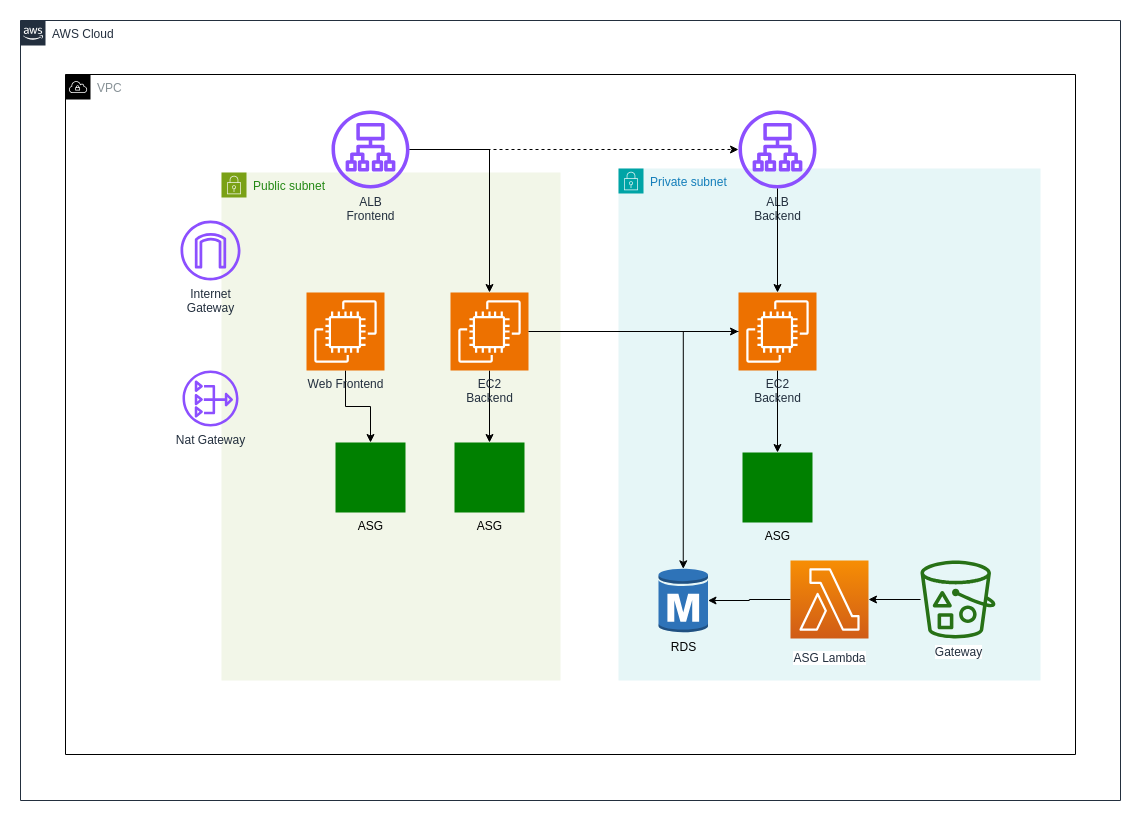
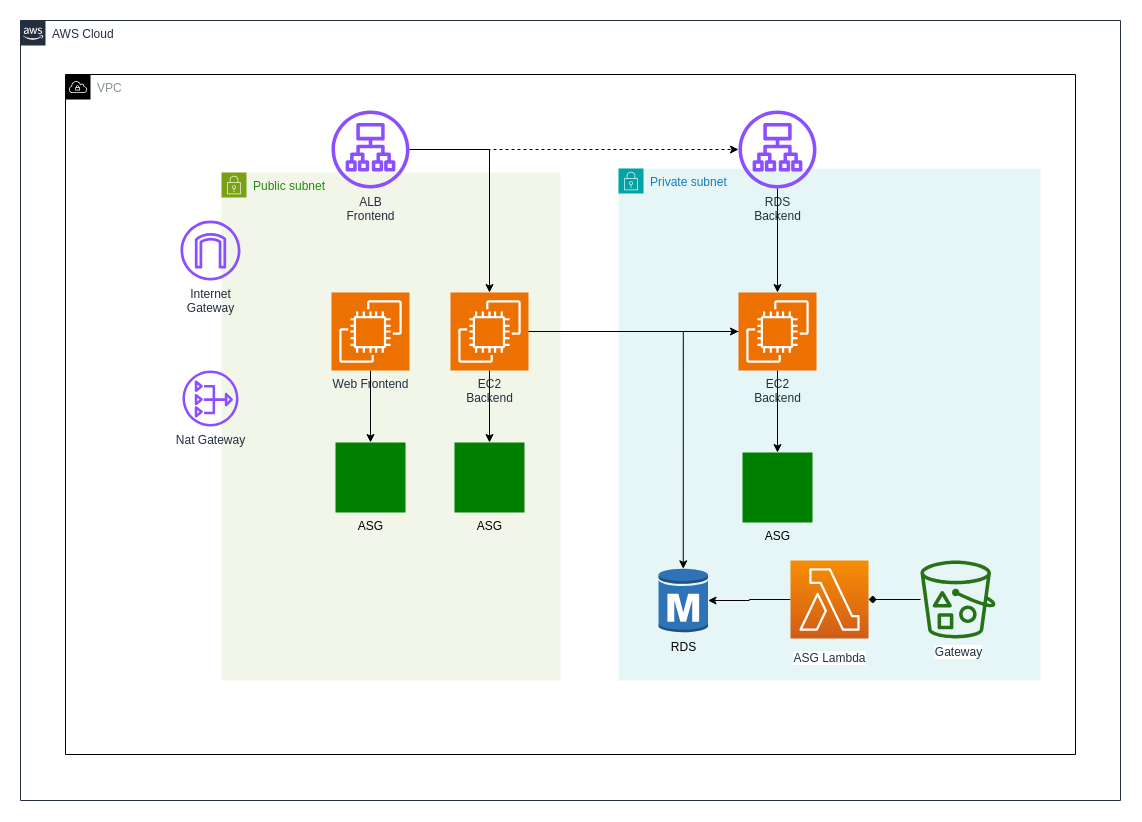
(778, 210) -> (778, 210)
(346, 332) -> (371, 332)
(877, 600) -> (877, 600)
